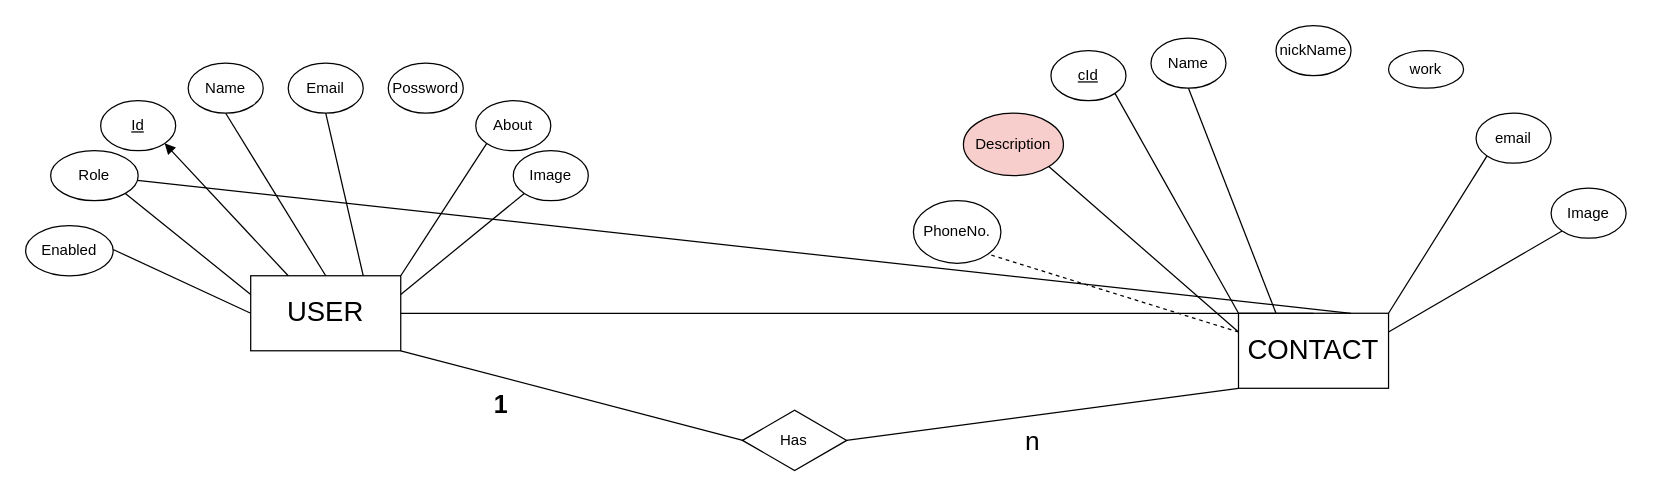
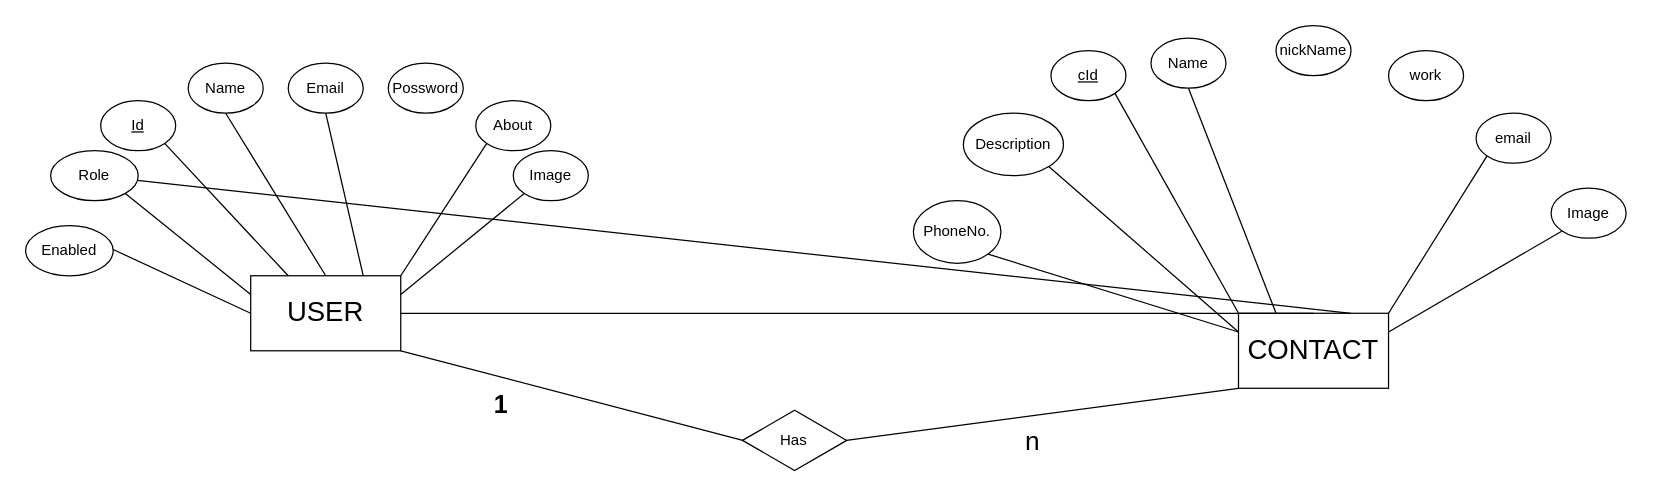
(1426, 69) -> (1426, 76)
(1013, 144) -> (1013, 144)
(172, 151) -> (169, 148)
(1031, 267) -> (1031, 267)
